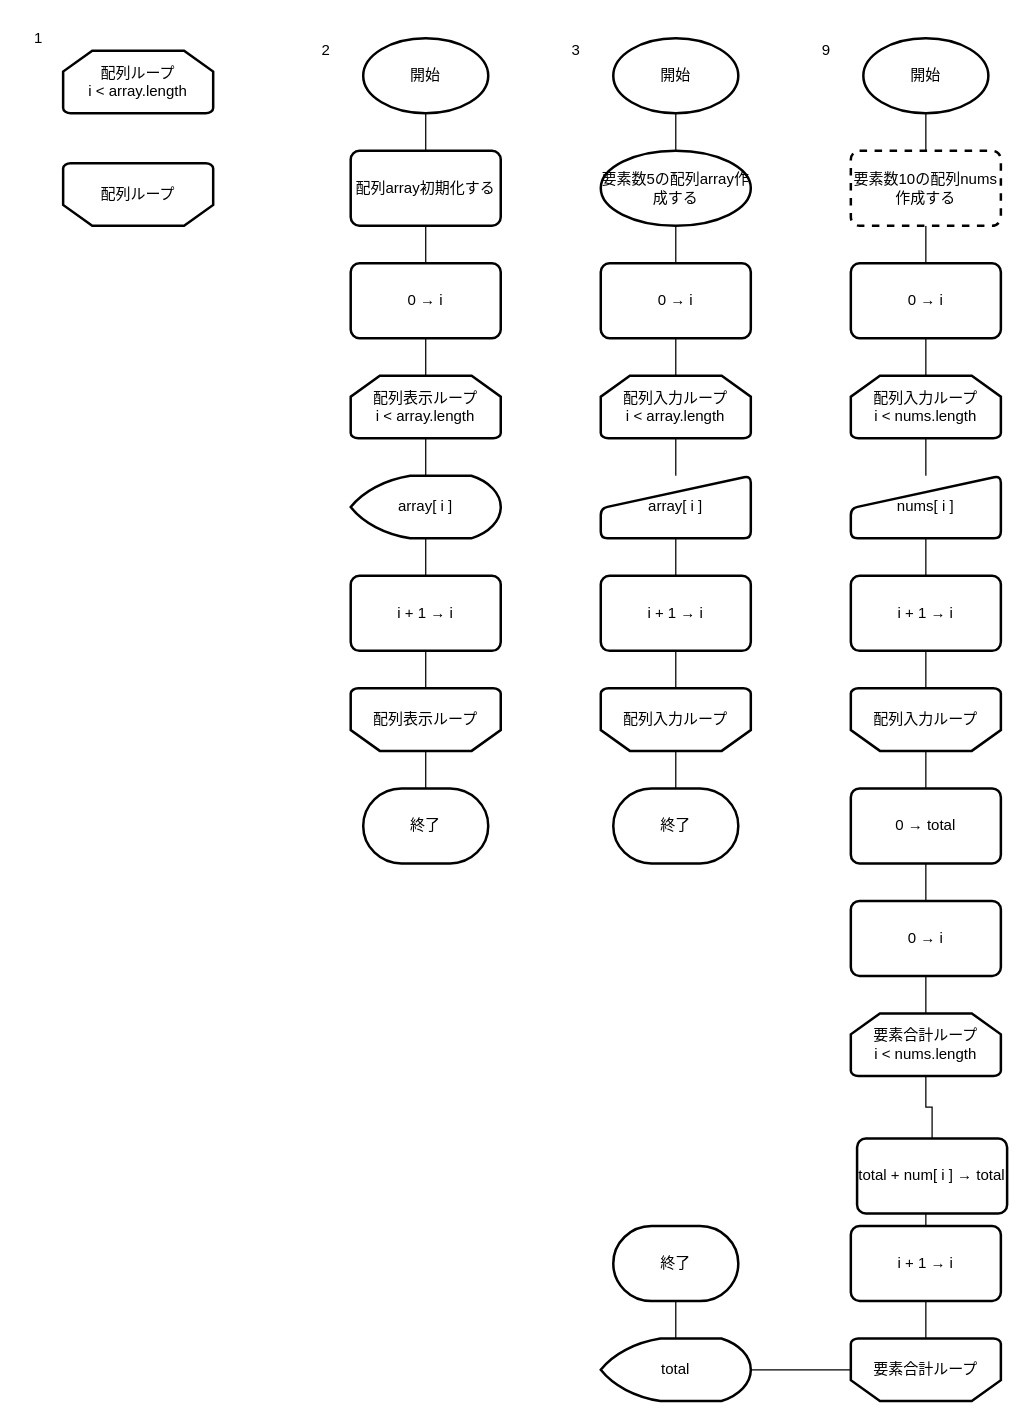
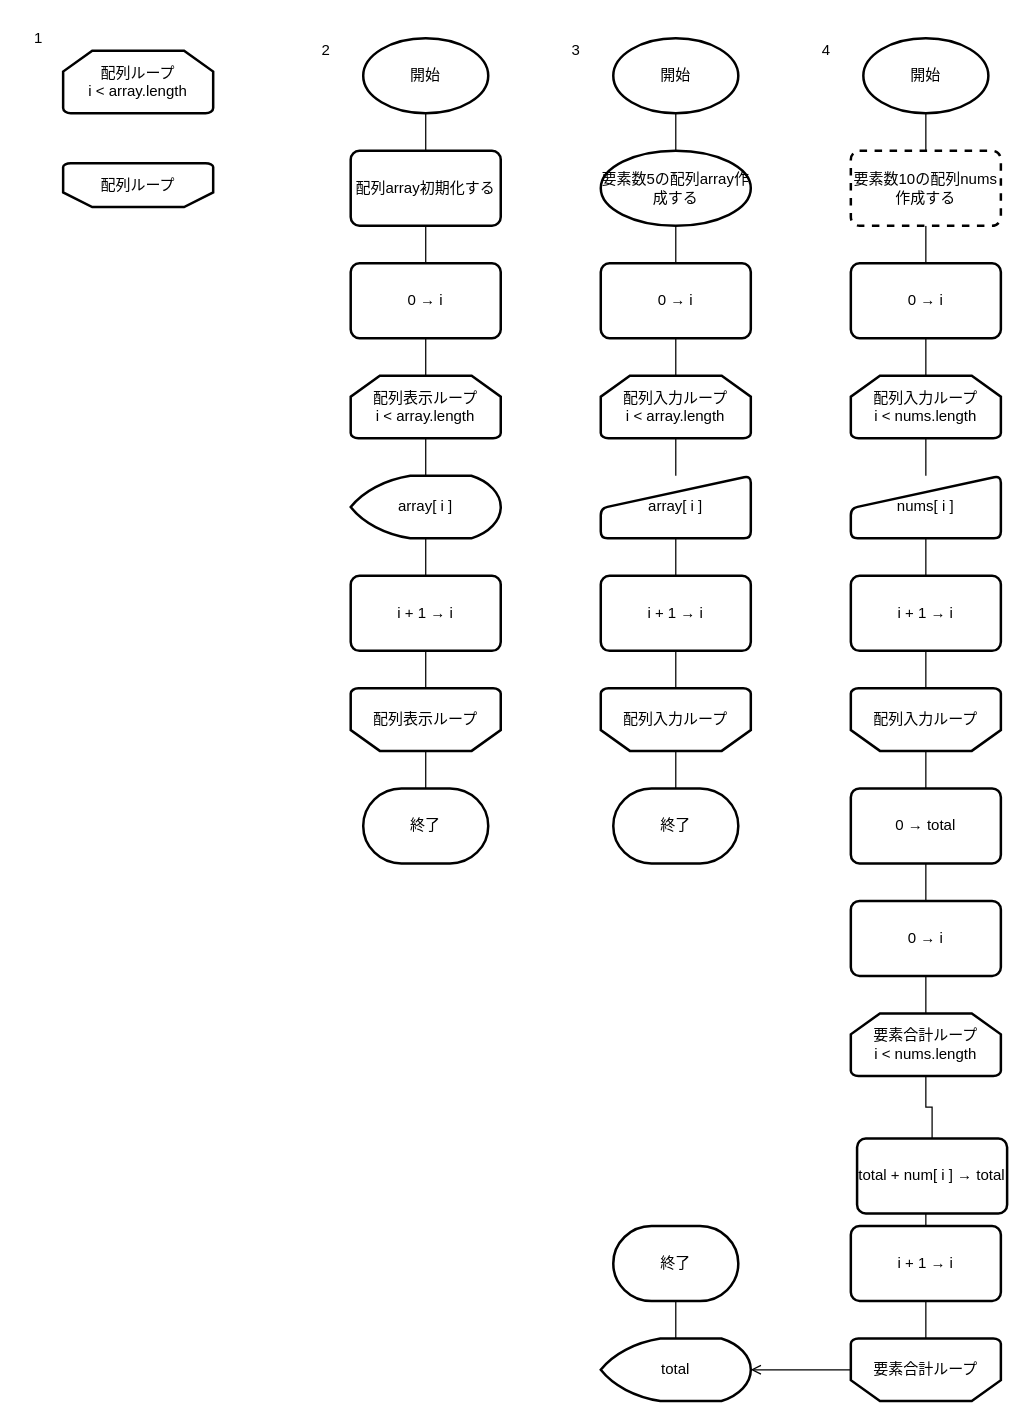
(826, 51) -> (826, 51)
(138, 194) -> (138, 185)
(755, 1369) -> (756, 1369)
